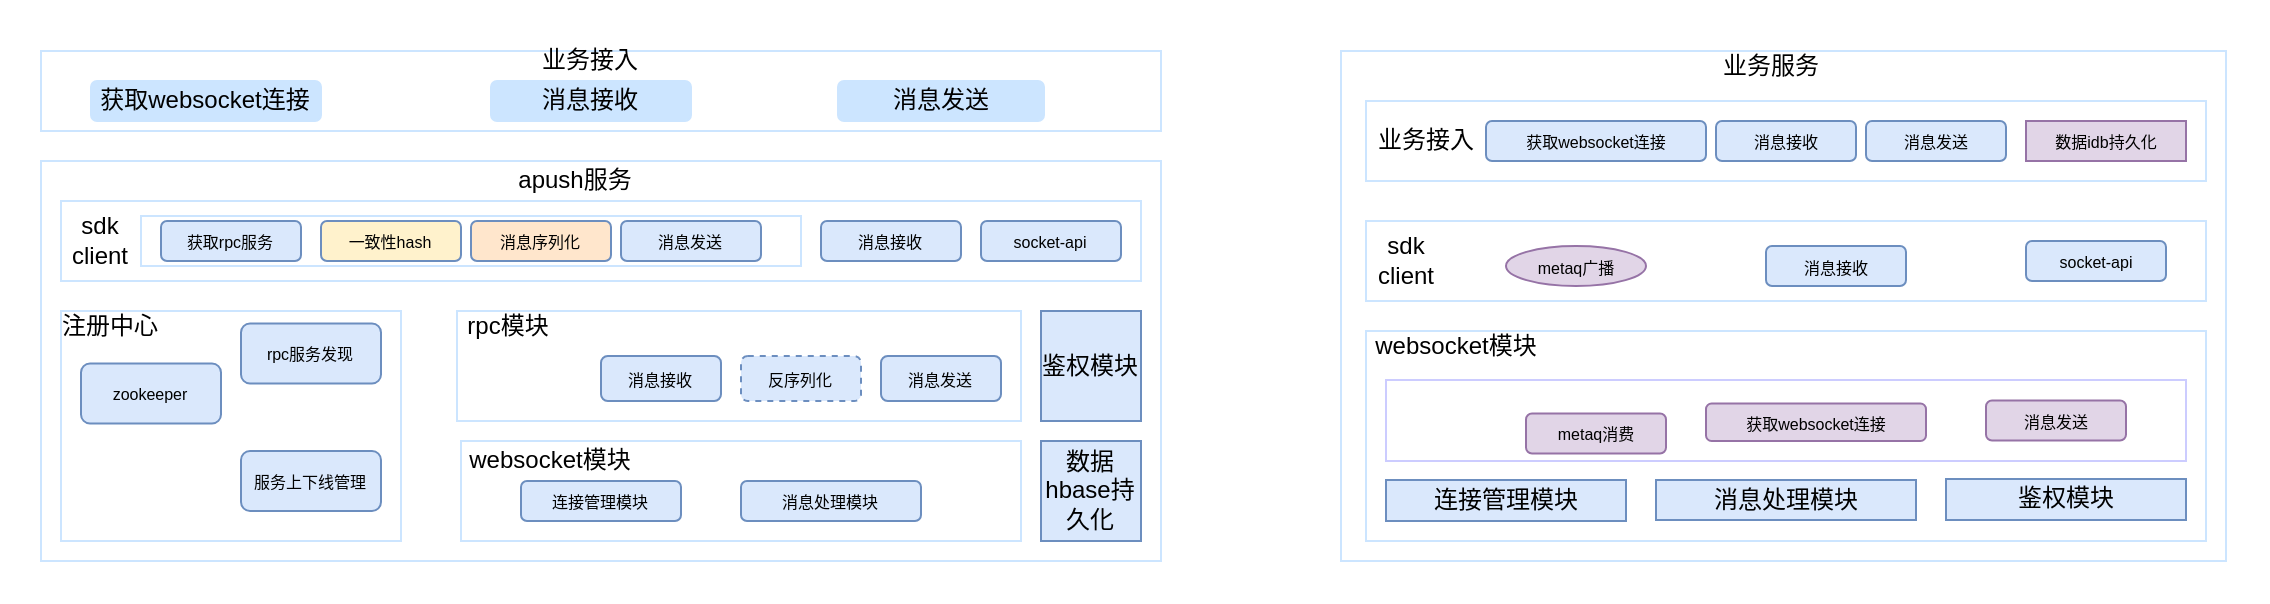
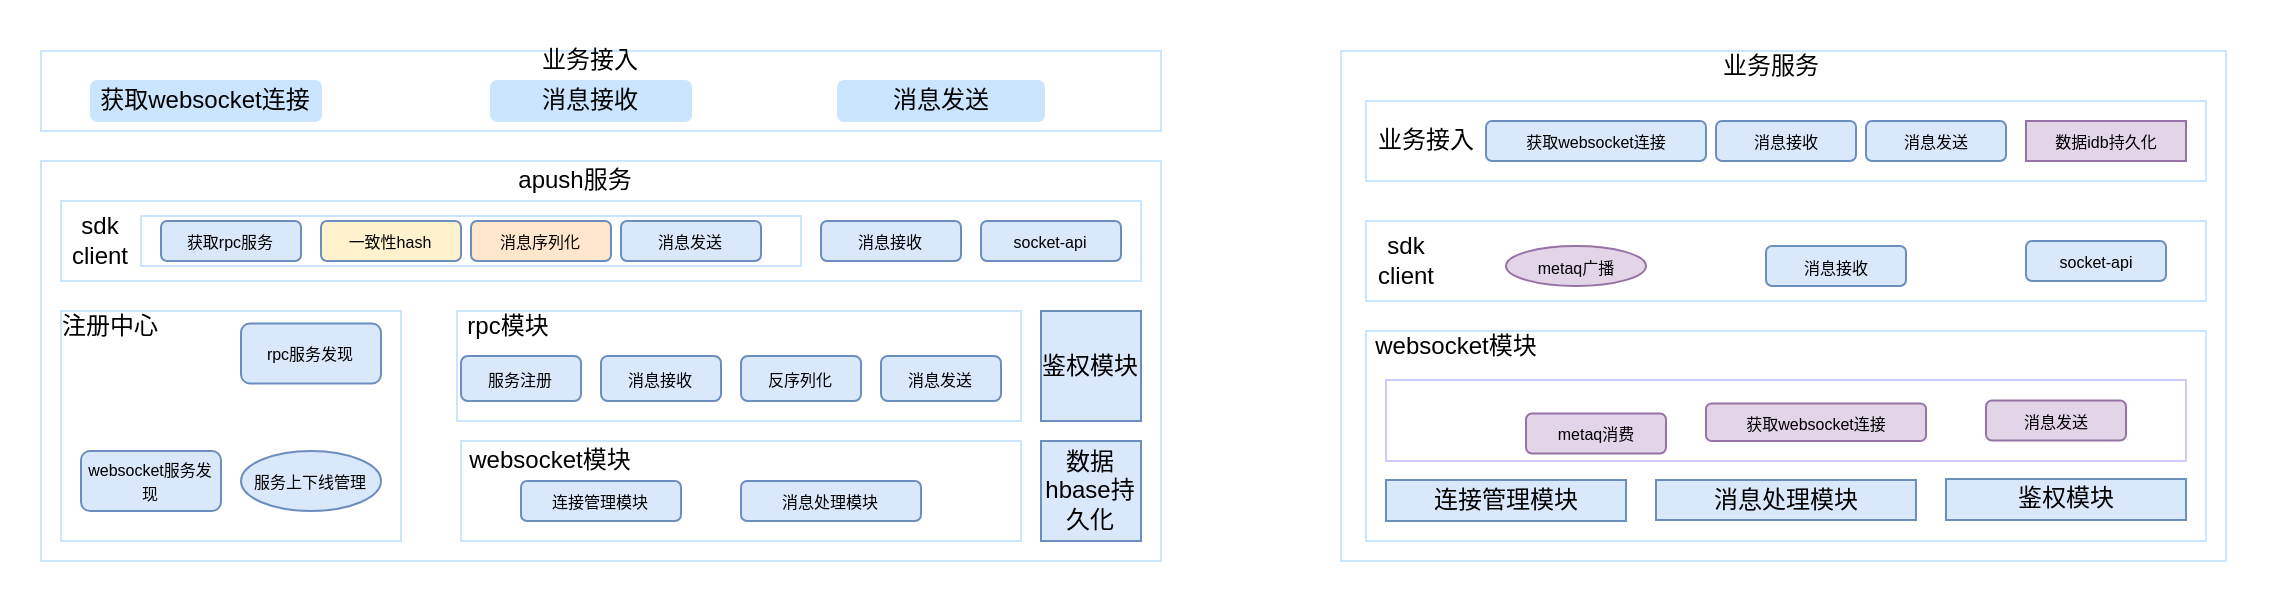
none -> (521, 379)
(801, 379) -> (801, 379)
(151, 394) -> none
none -> (151, 481)
(311, 481) -> (311, 481)
